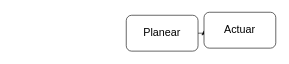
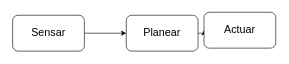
none -> (48, 33)
none -> (120, 33)
